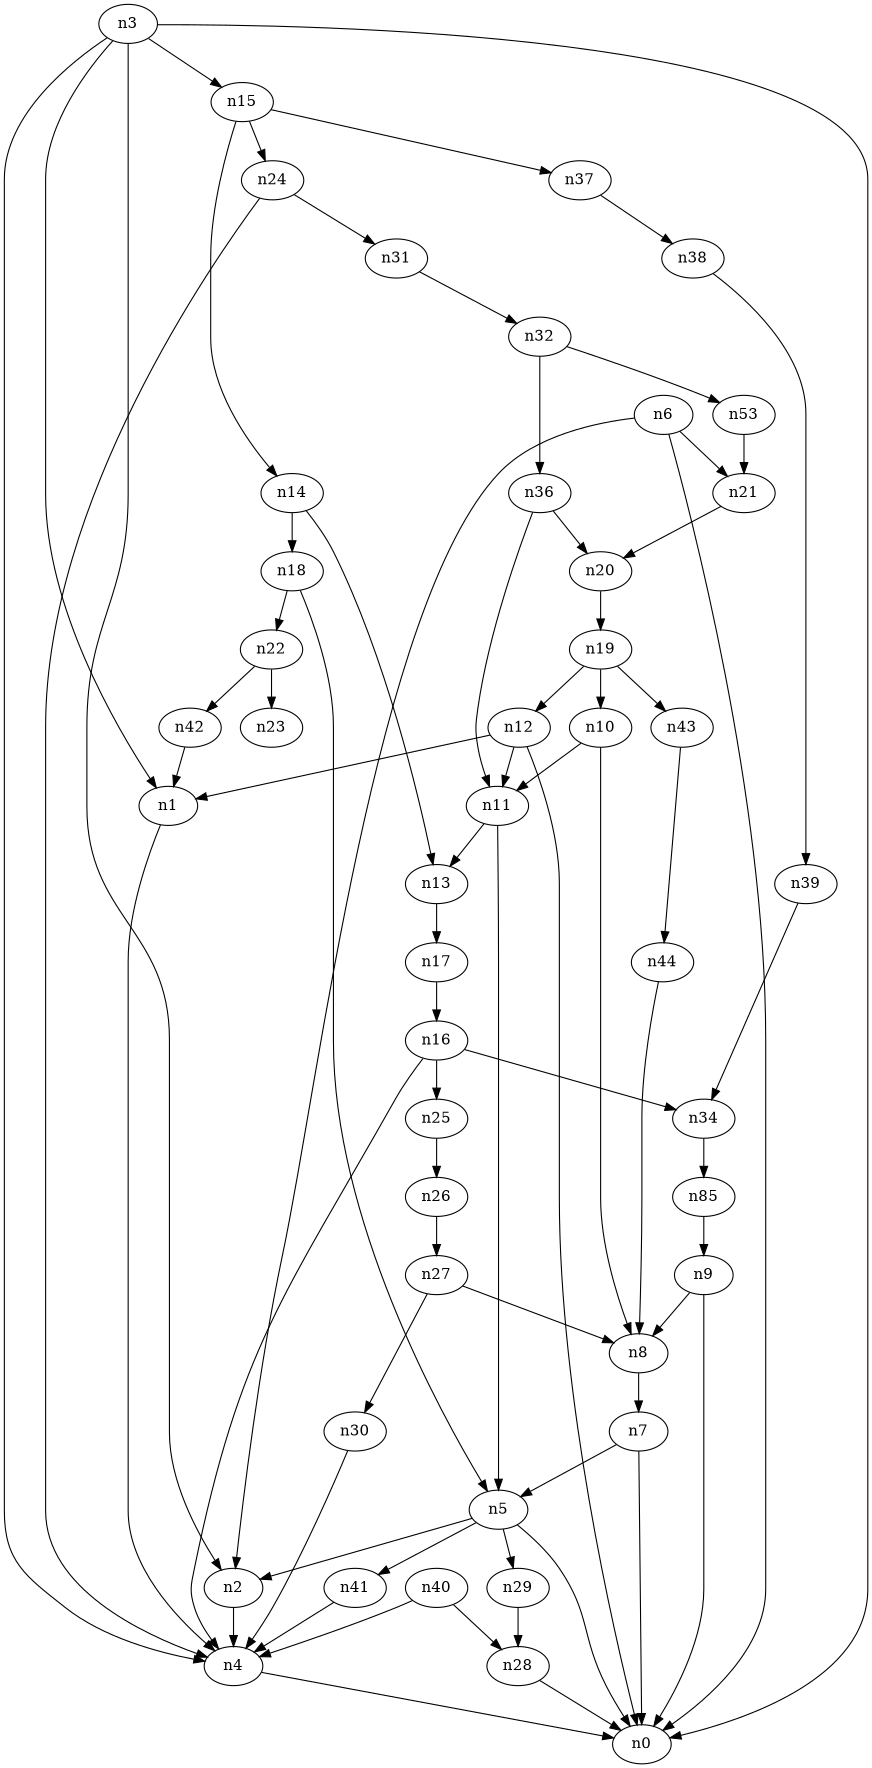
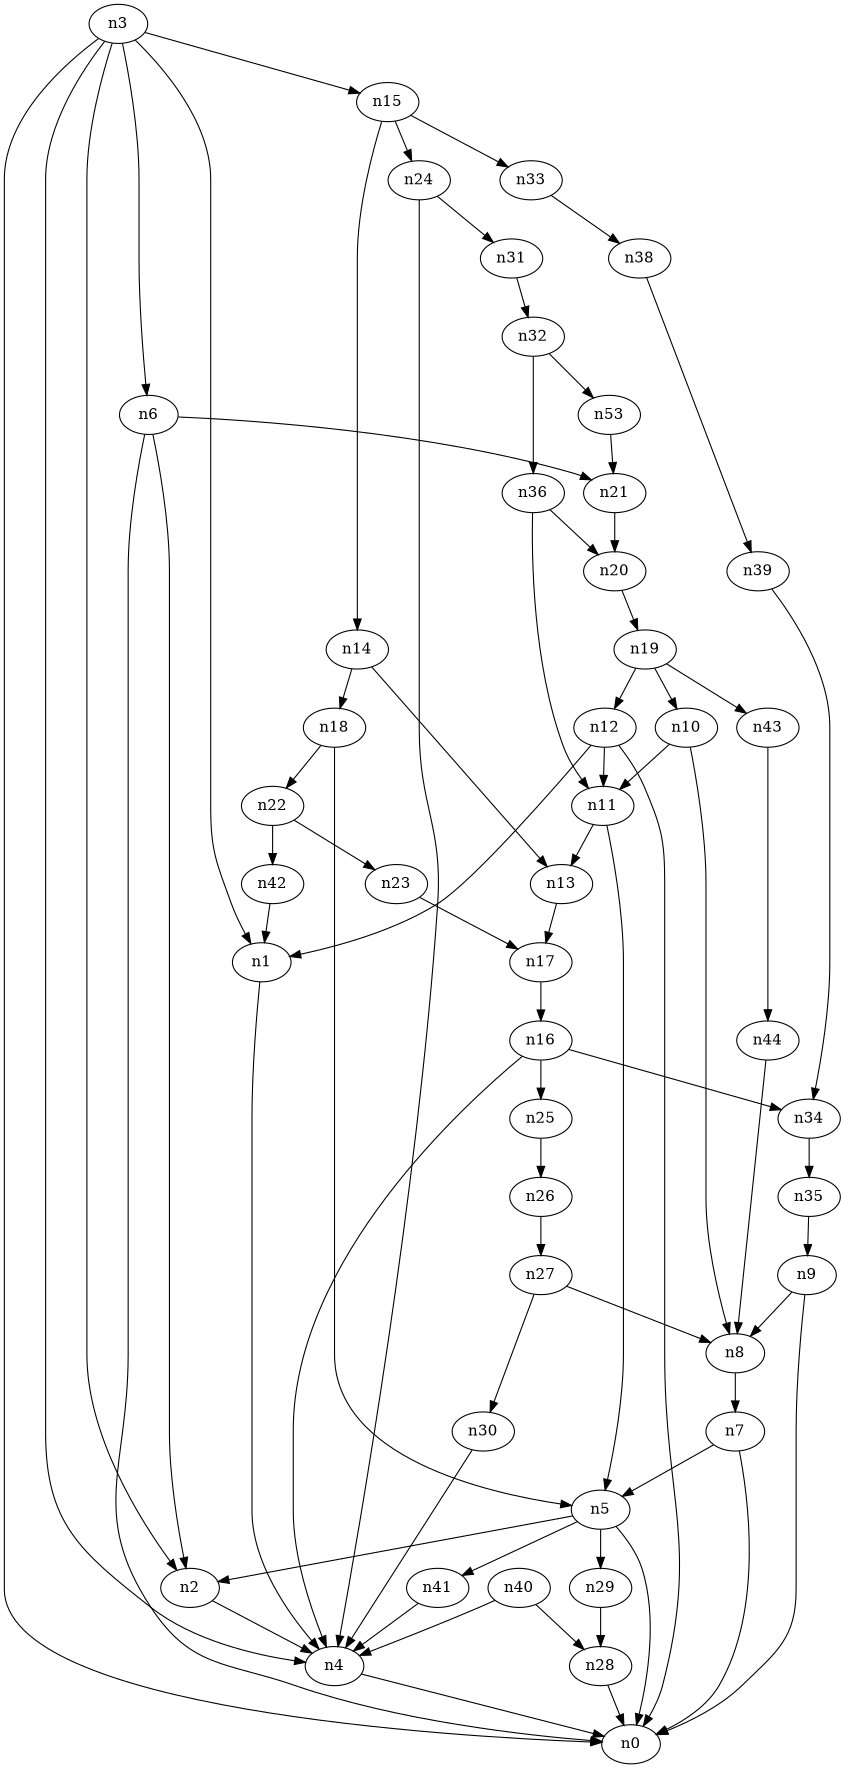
(580, 180) -> (531, 180)
none -> (139, 213)
none -> (464, 921)
(704, 1197) -> (809, 1197)
